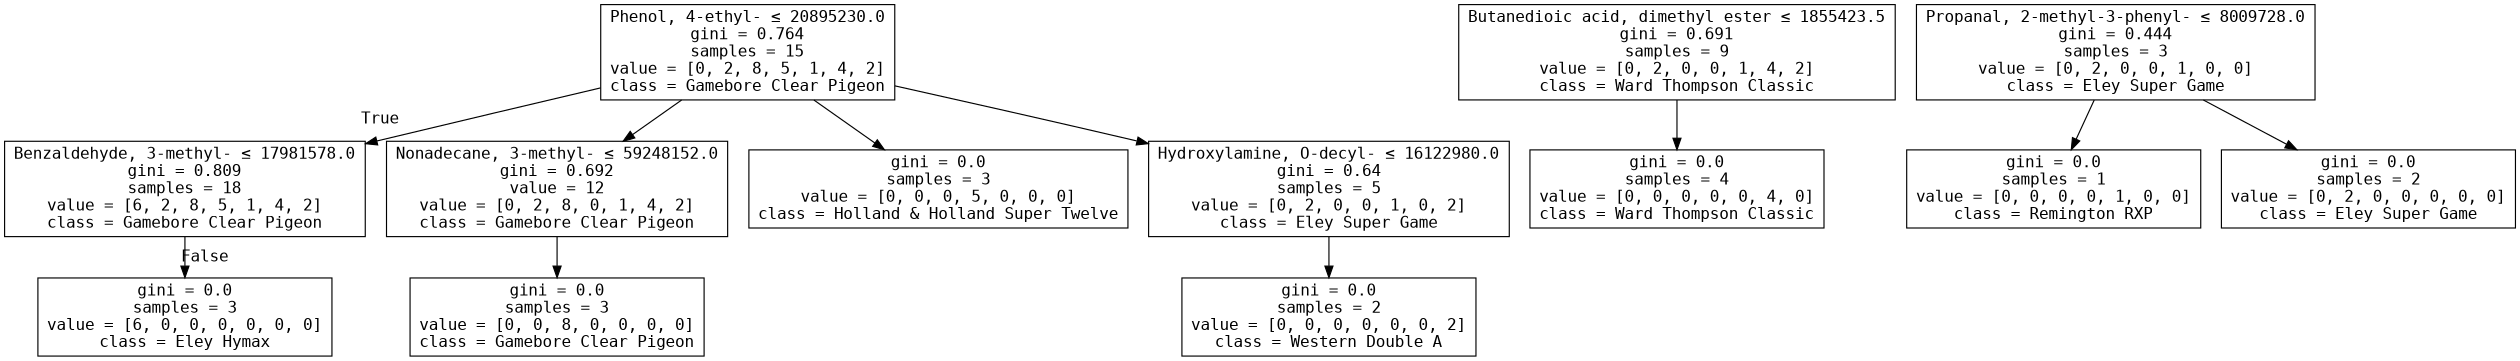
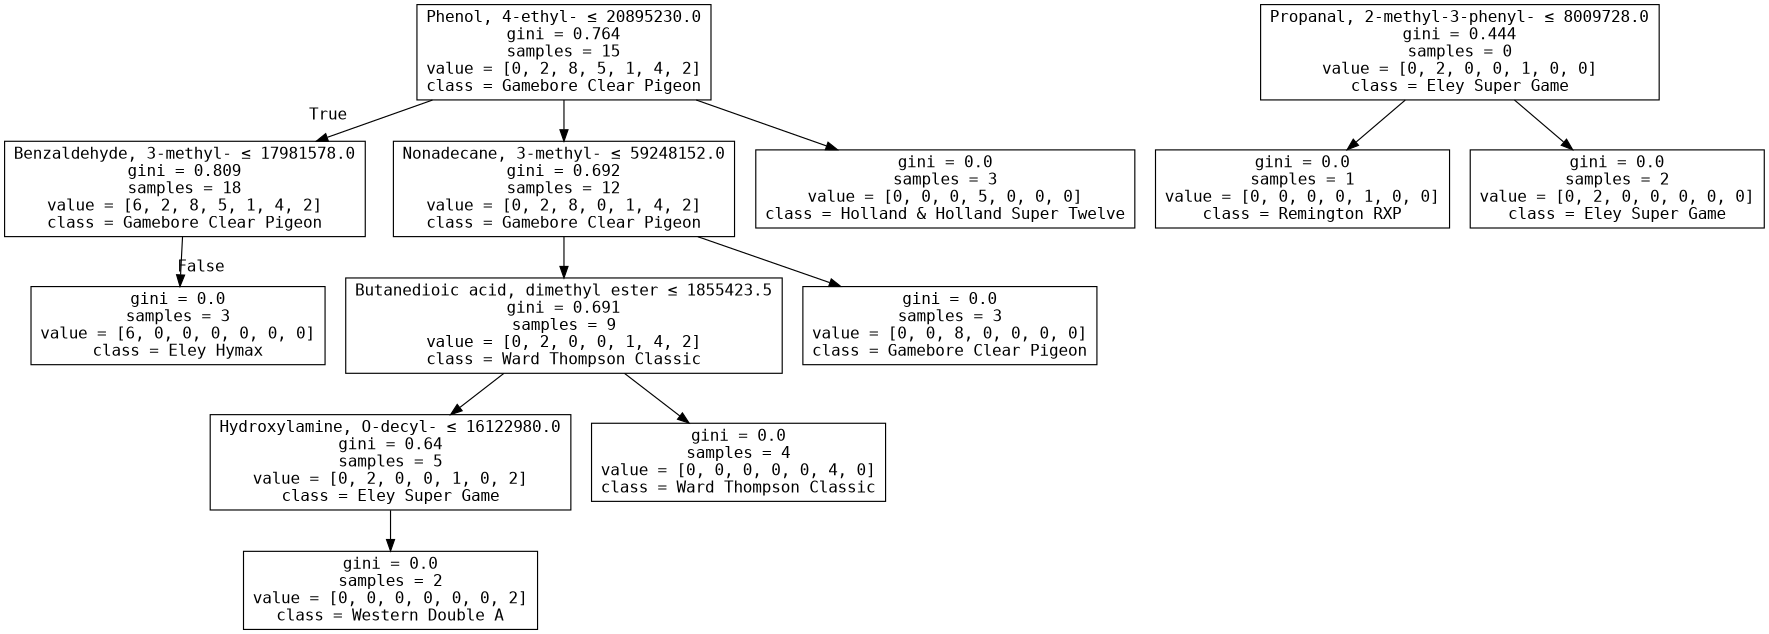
(2116, 52) -> (1460, 52)
(1016, 113) -> (482, 390)
(557, 188) -> (564, 188)
none -> (564, 251)
